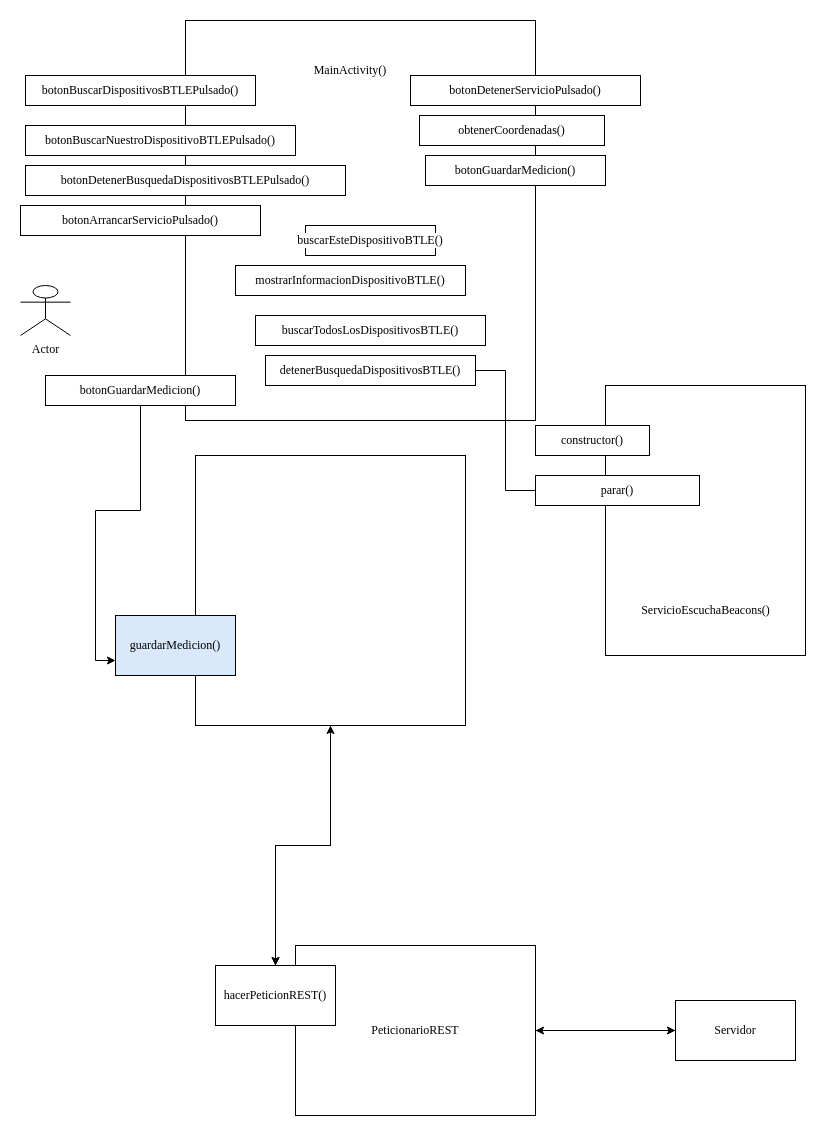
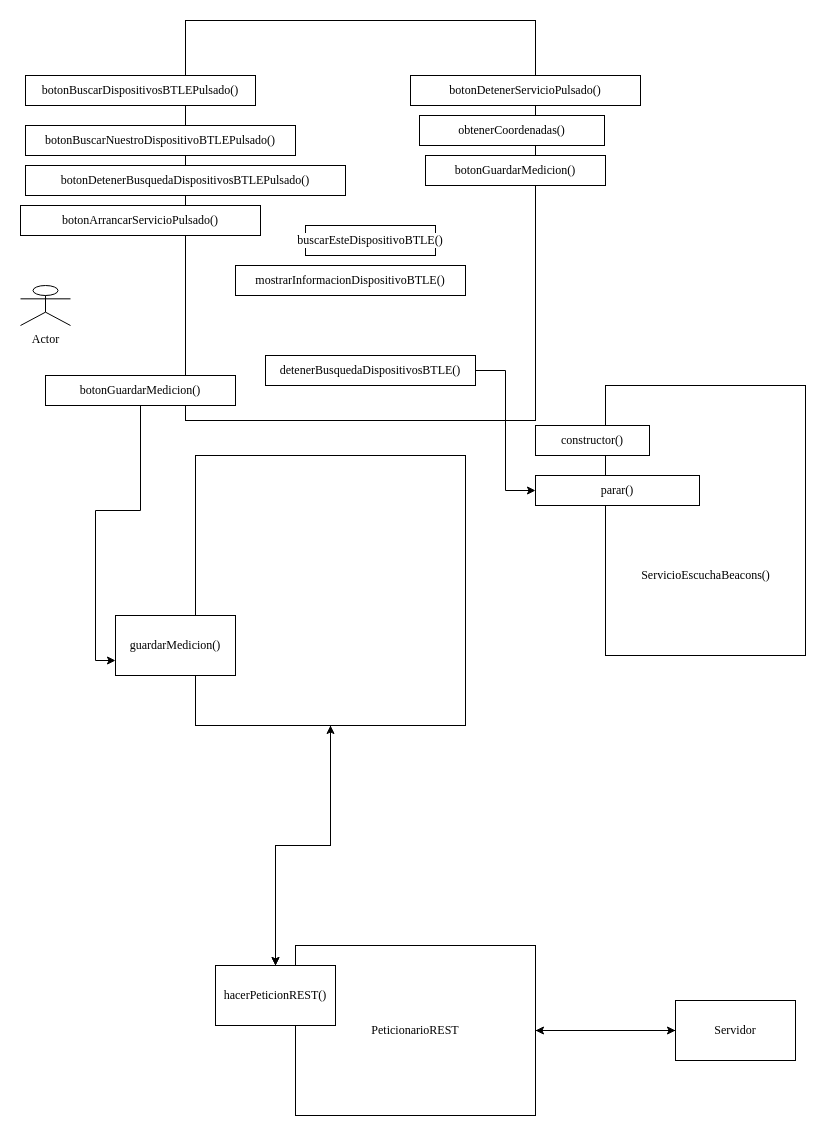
(351, 71) -> none
(46, 311) -> (46, 306)
(371, 331) -> none
(530, 491) -> (527, 491)
(706, 611) -> (706, 576)
(176, 646) -> (176, 646)
